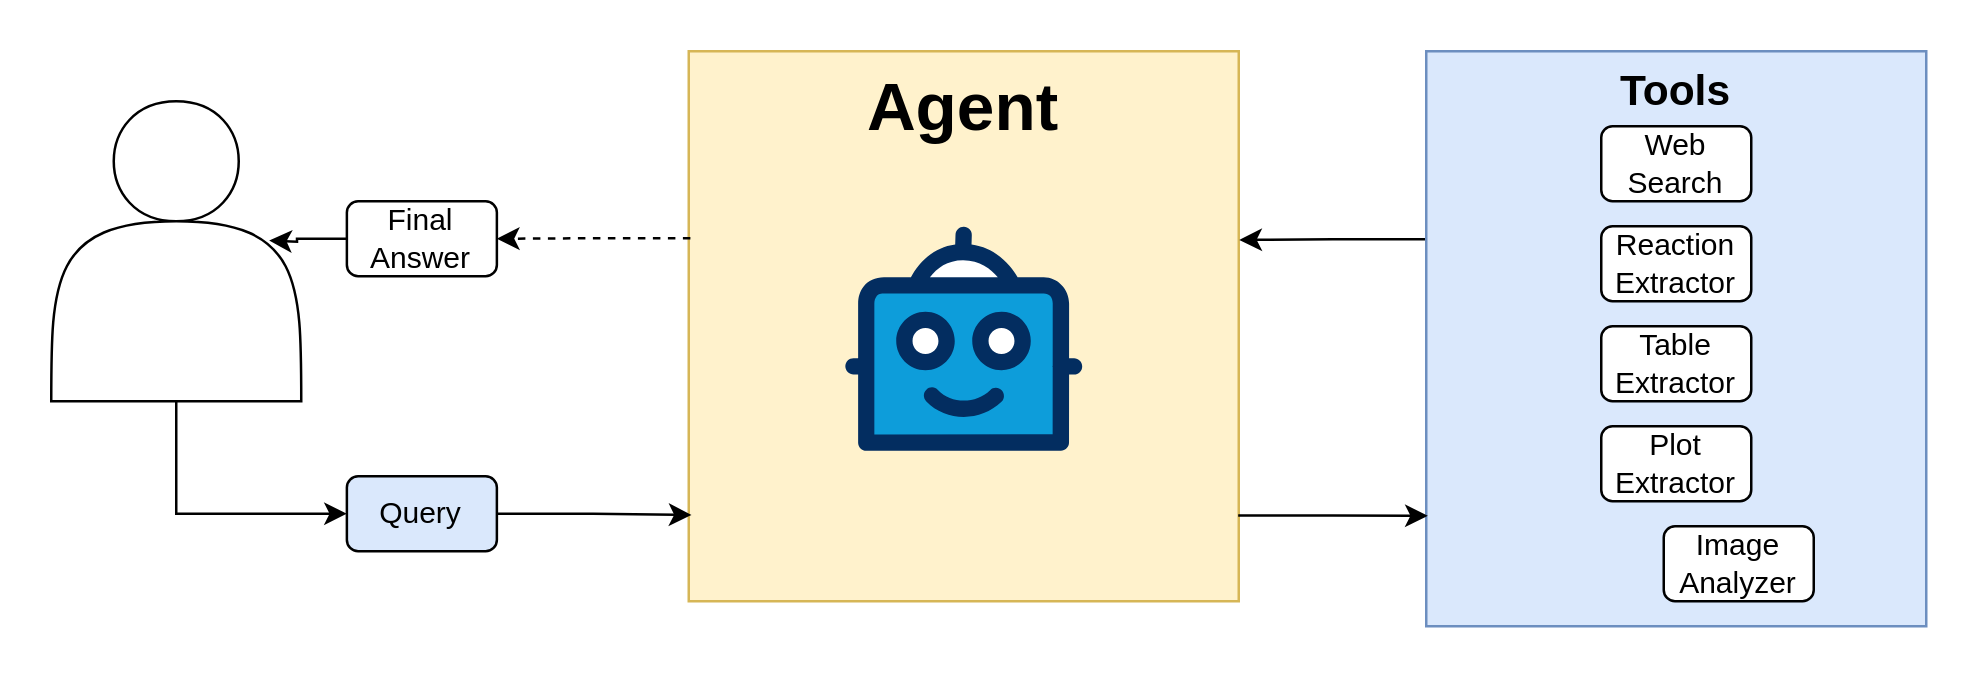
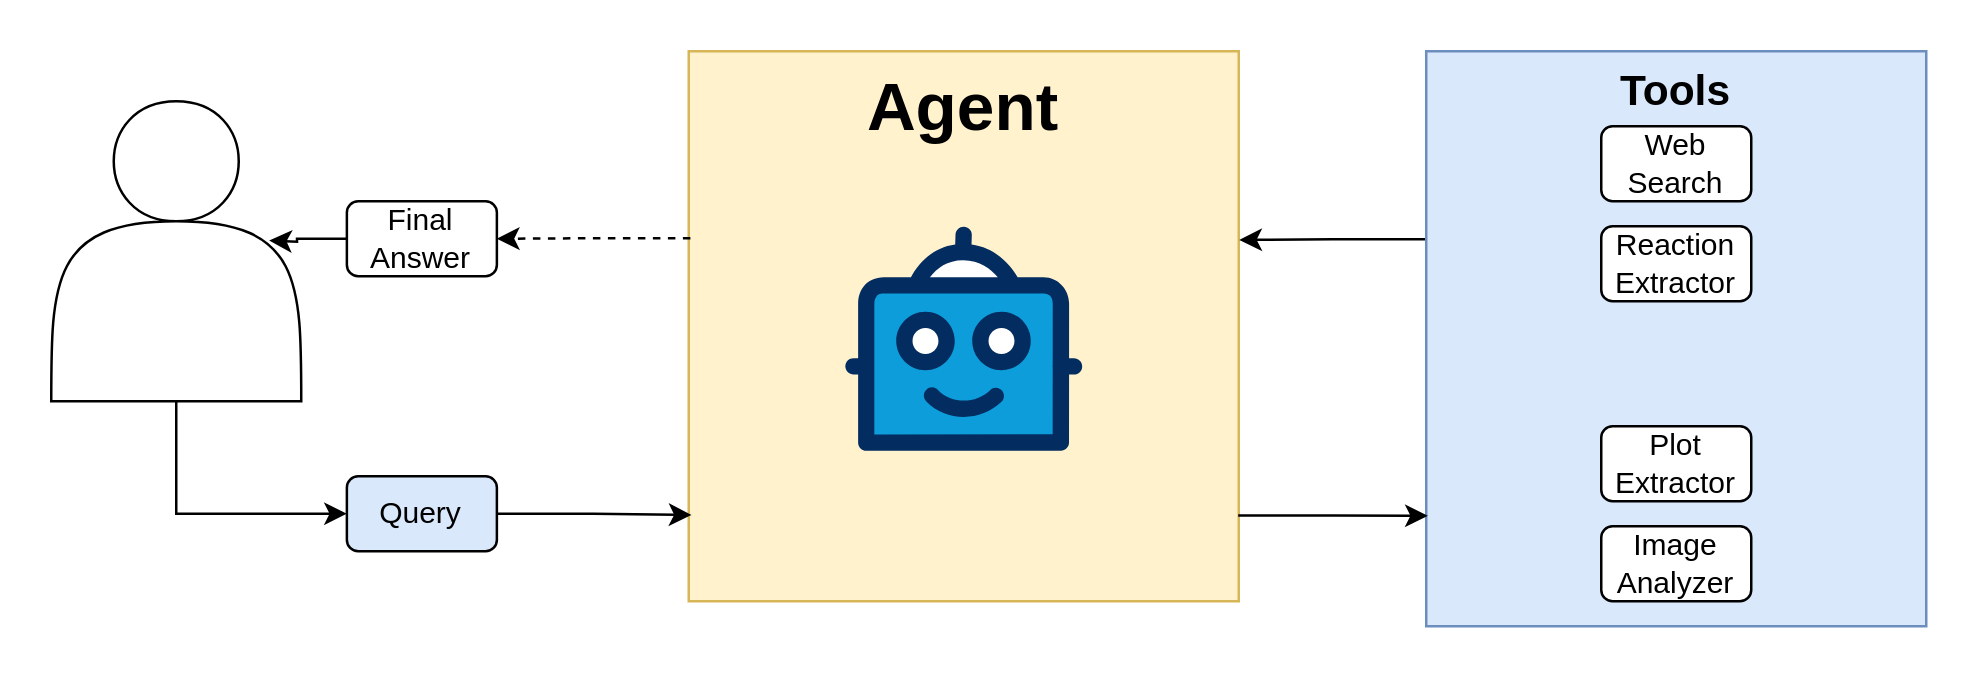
(1676, 364) -> none
(1739, 564) -> (1676, 564)
